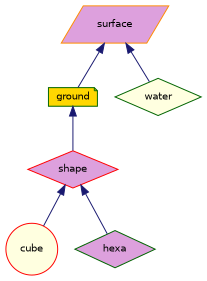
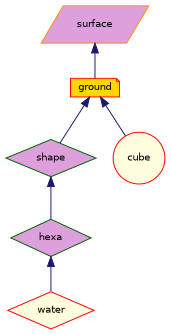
(140, 67) -> (51, 279)
(73, 97) -> (95, 88)
(158, 97) -> (51, 310)
(73, 169) -> (51, 158)
(52, 210) -> (116, 121)
